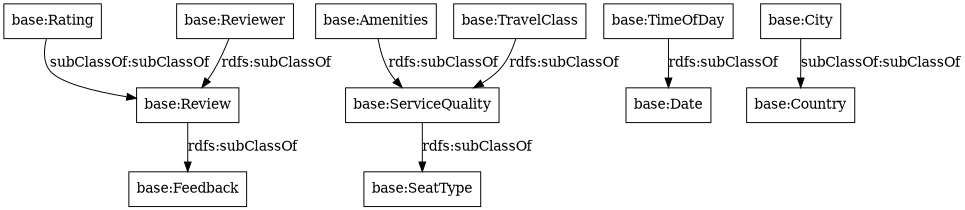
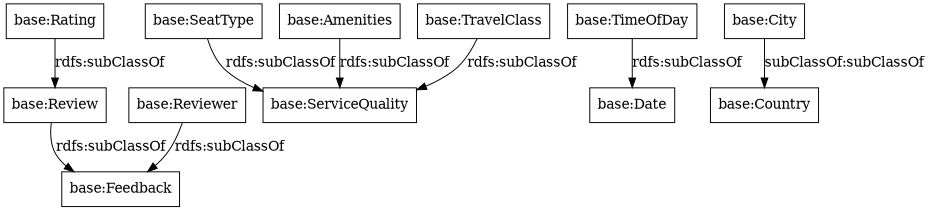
(220, 60) -> (172, 146)
(130, 63) -> (110, 63)
(422, 142) -> (224, 69)
